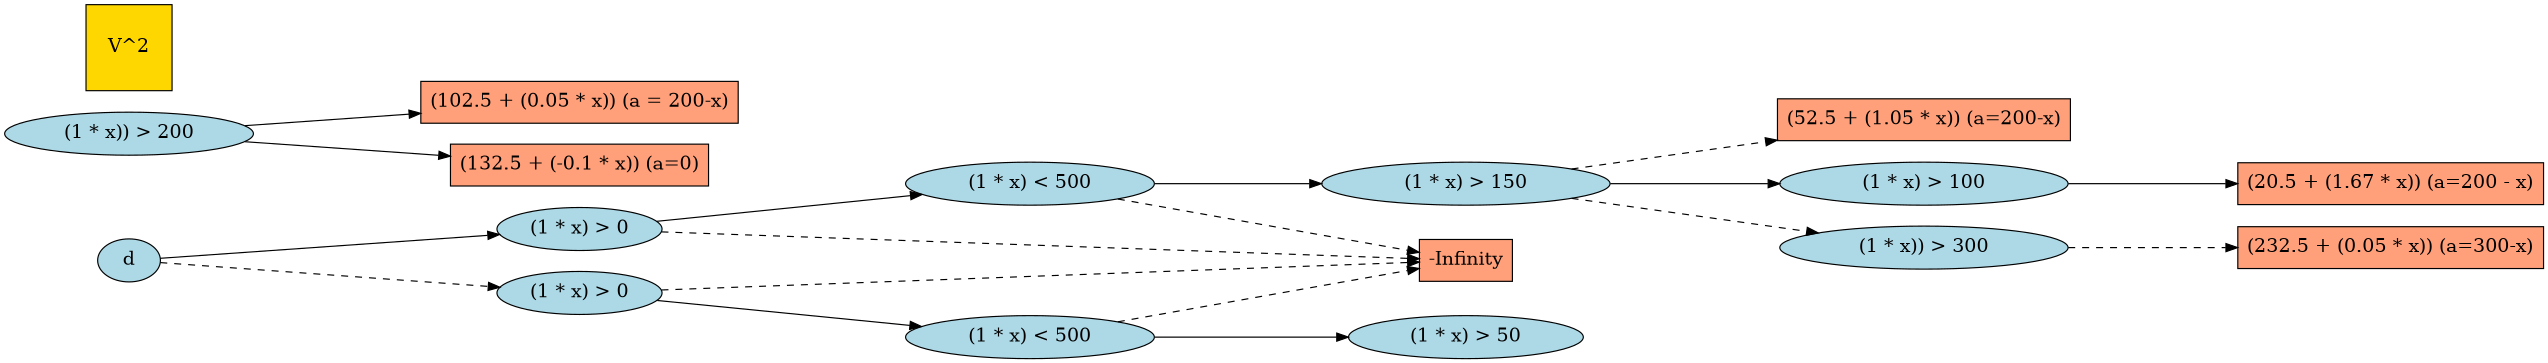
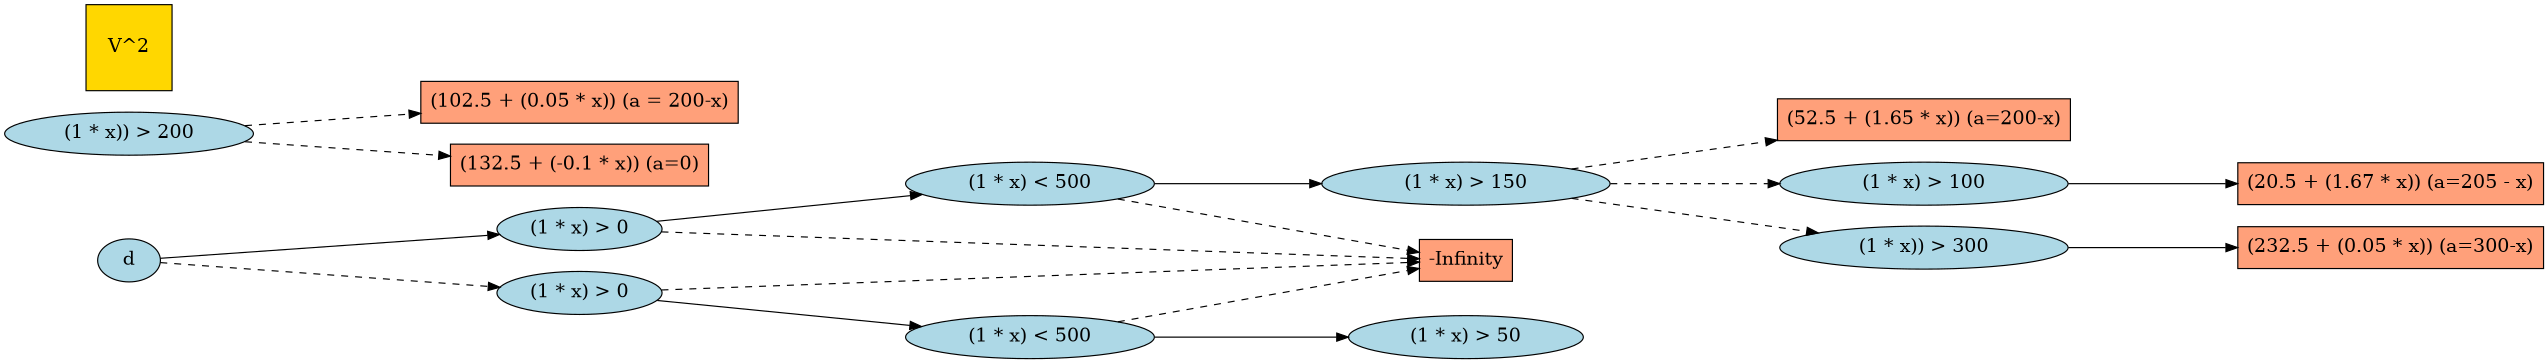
(327, 120) -> (327, 120)
(1924, 120) -> (1924, 120)
(342, 149) -> (342, 149)
(1689, 184) -> (1689, 184)
(2391, 184) -> (2391, 184)
(2147, 248) -> (2147, 248)
